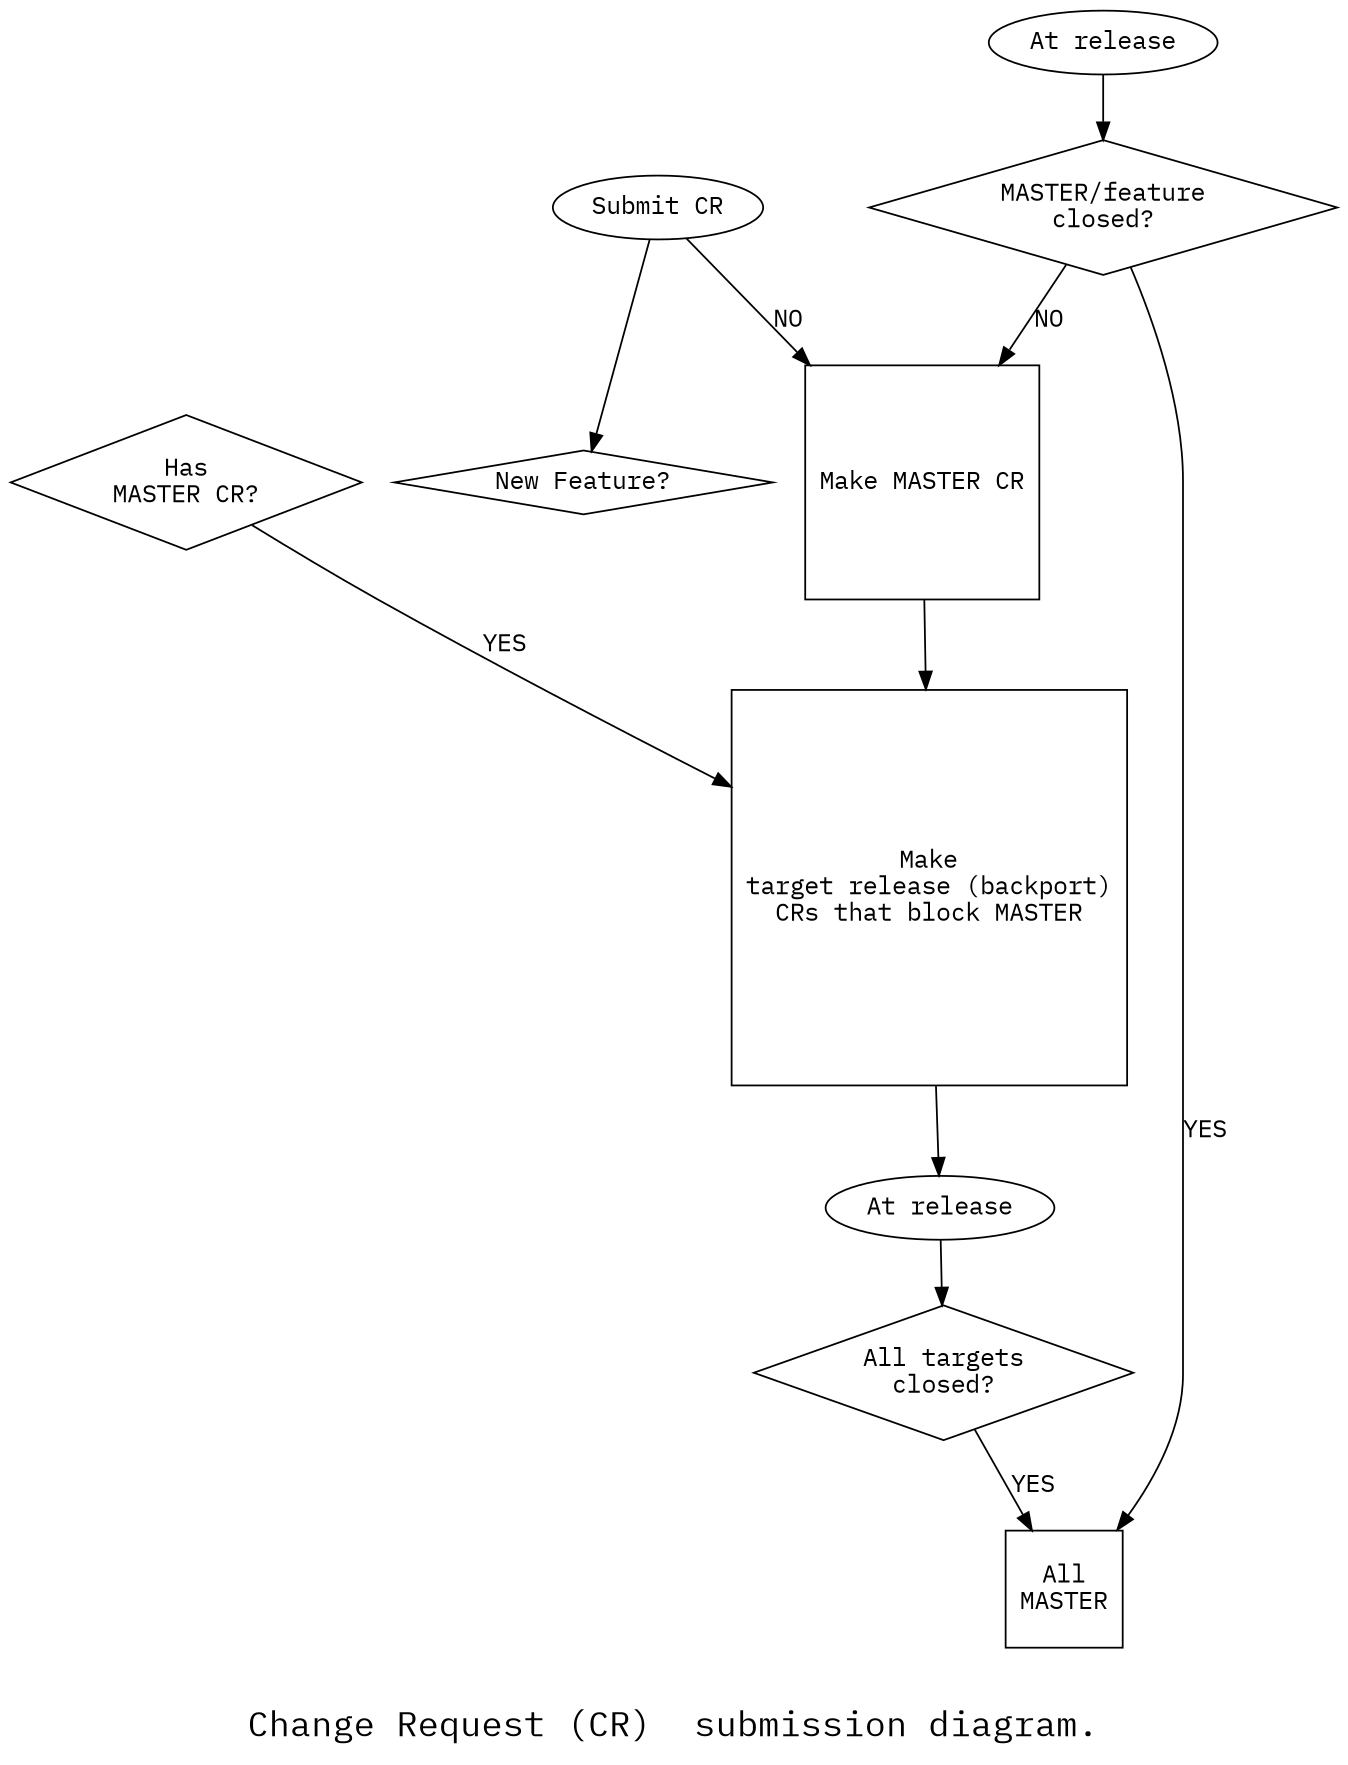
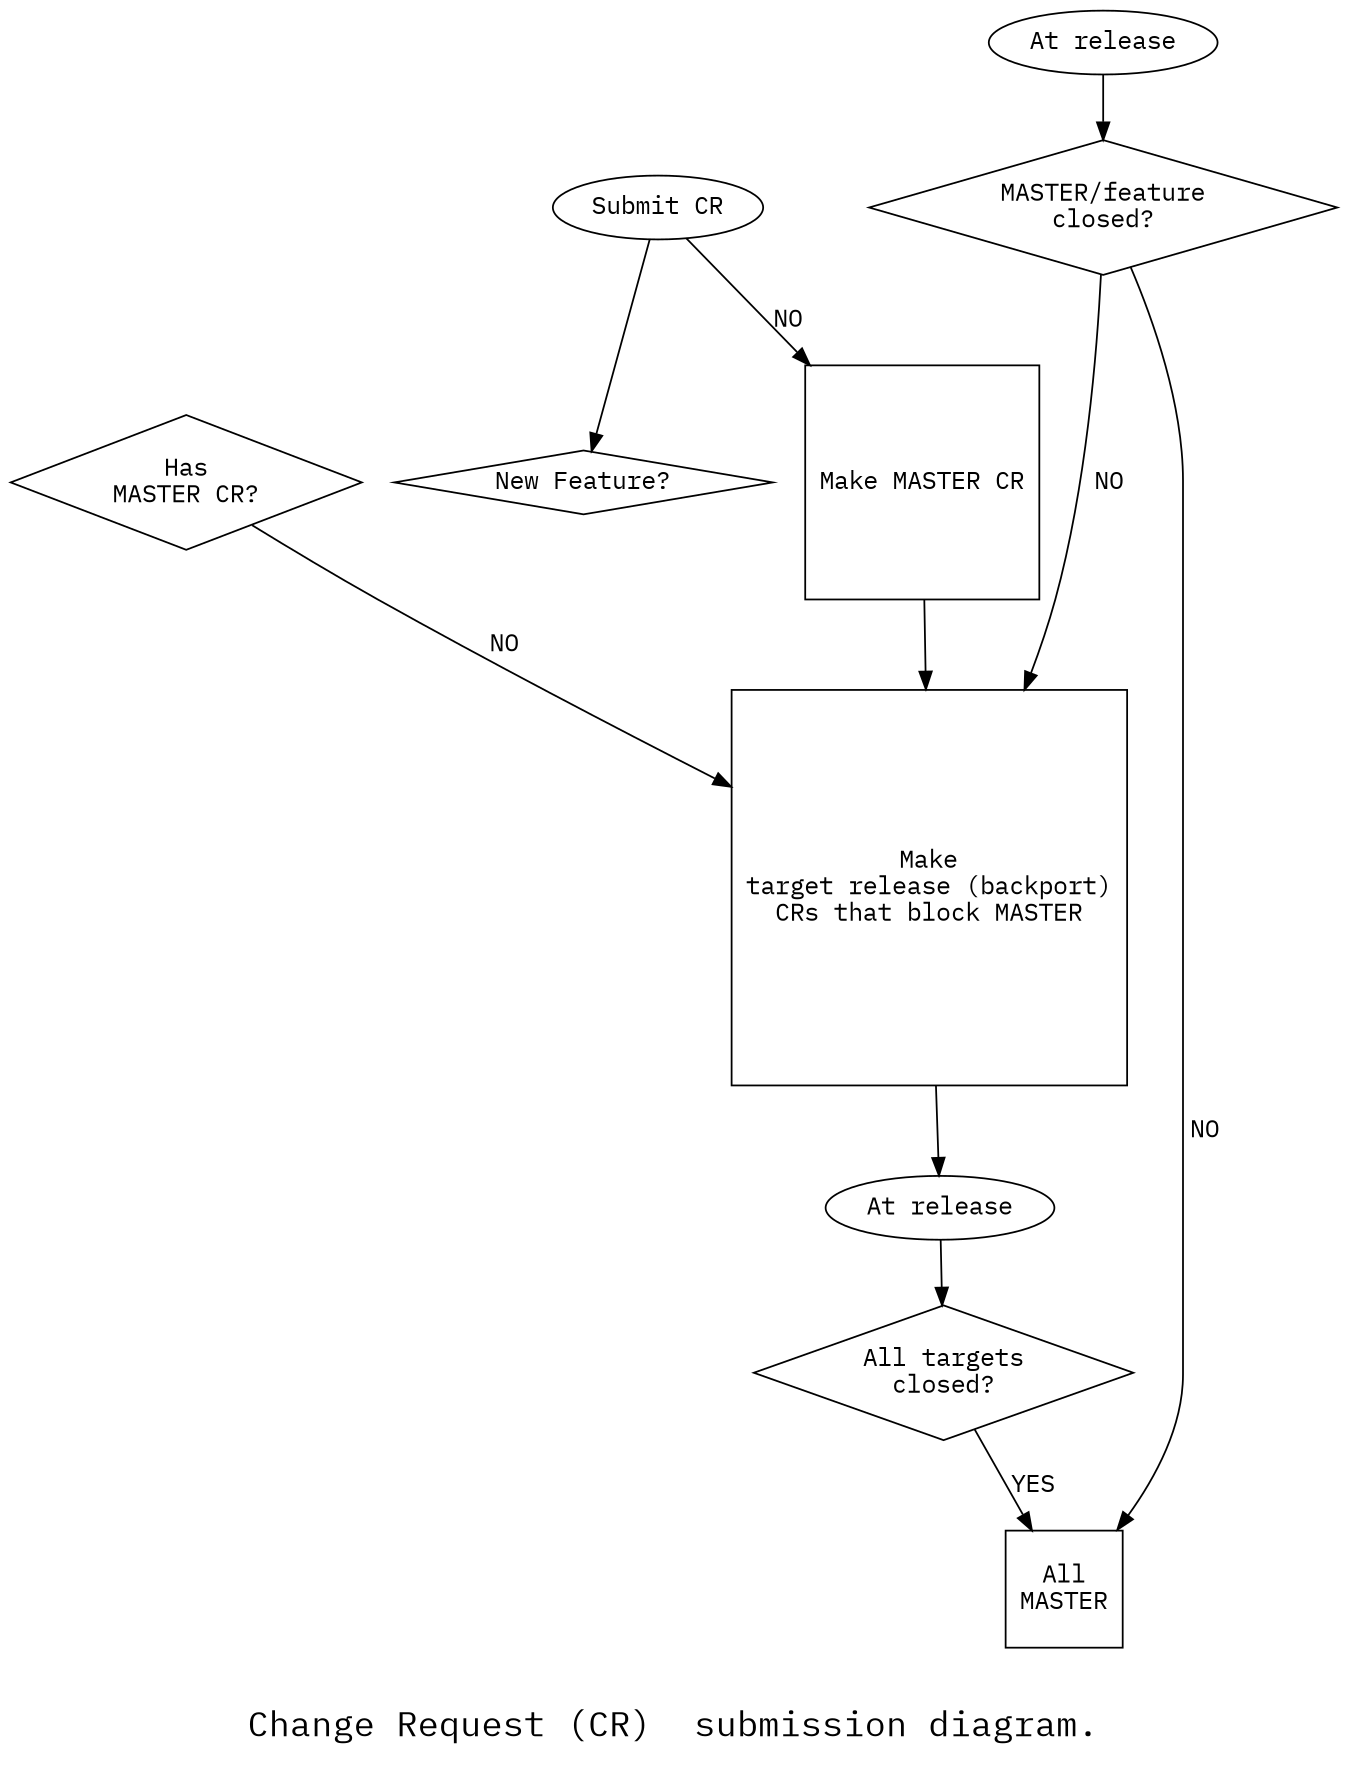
(1038, 307) -> (1081, 477)
(505, 645) -> (505, 645)
(1205, 1131) -> (1205, 1131)
